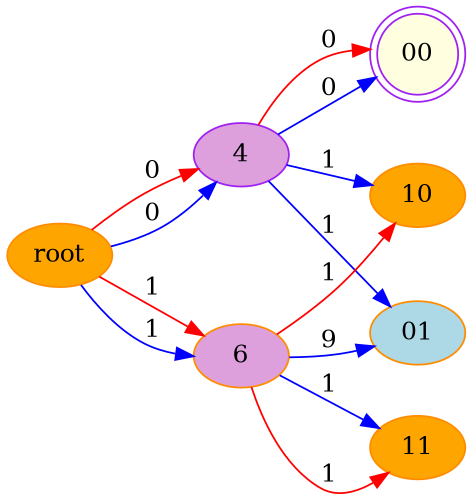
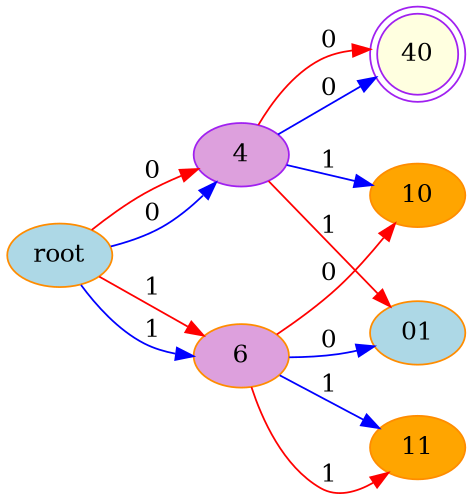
(418, 54) -> (418, 54)
(323, 237) -> (323, 237)
(60, 255) -> (60, 255)
(329, 274) -> (329, 274)
(329, 341) -> (329, 341)
